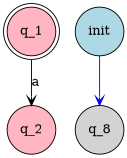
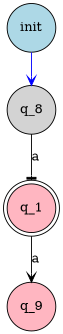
(31, 130) -> (31, 307)
none -> (31, 155)
